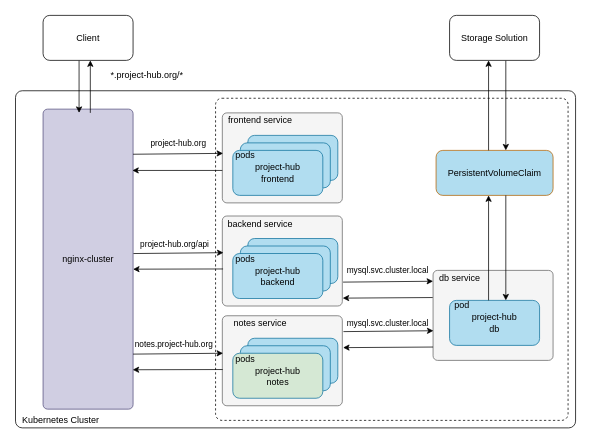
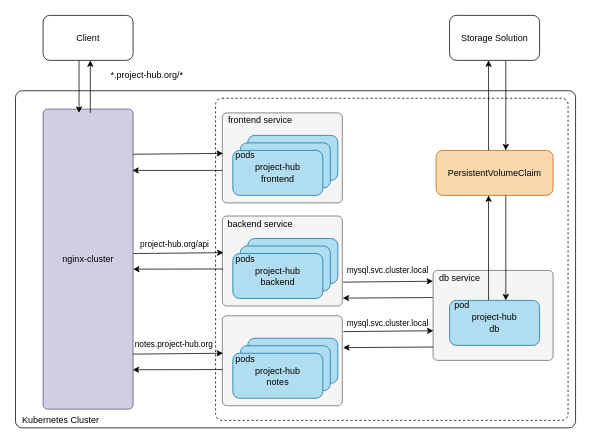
(178, 143) -> none
(494, 173) -> (494, 173)
(260, 323) -> none
(278, 376) -> (278, 376)
